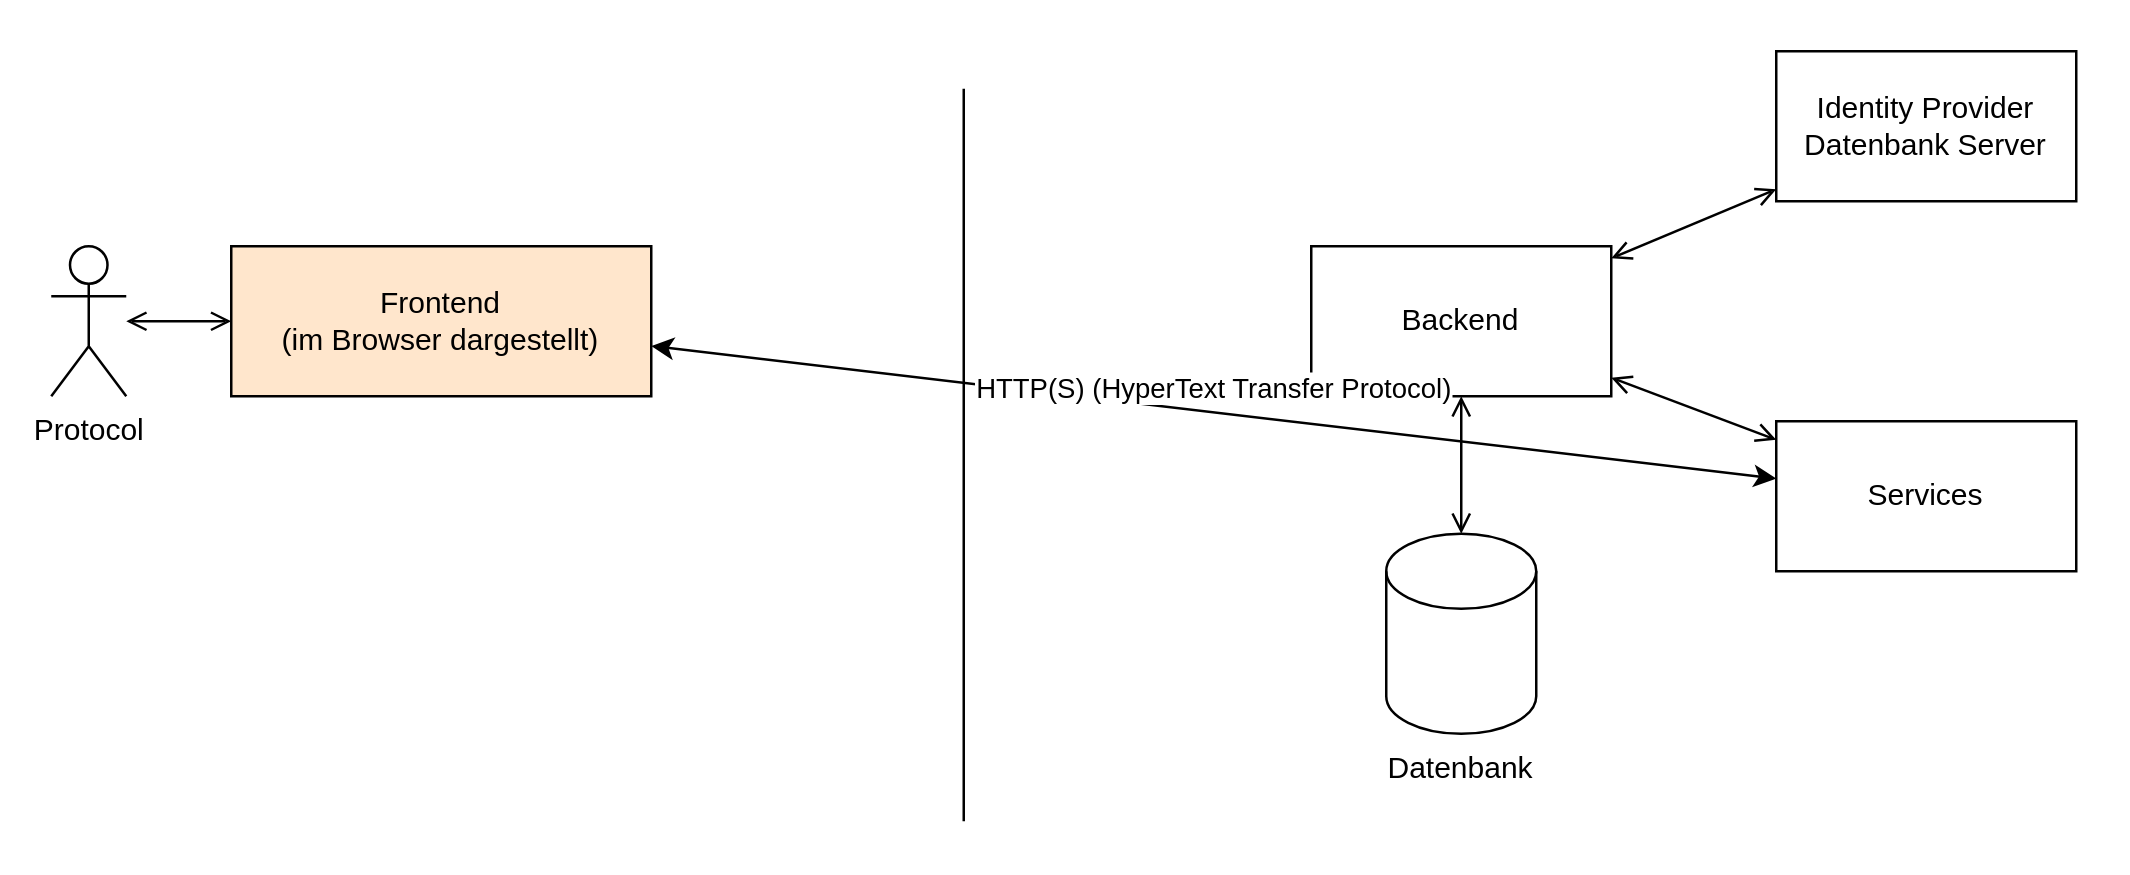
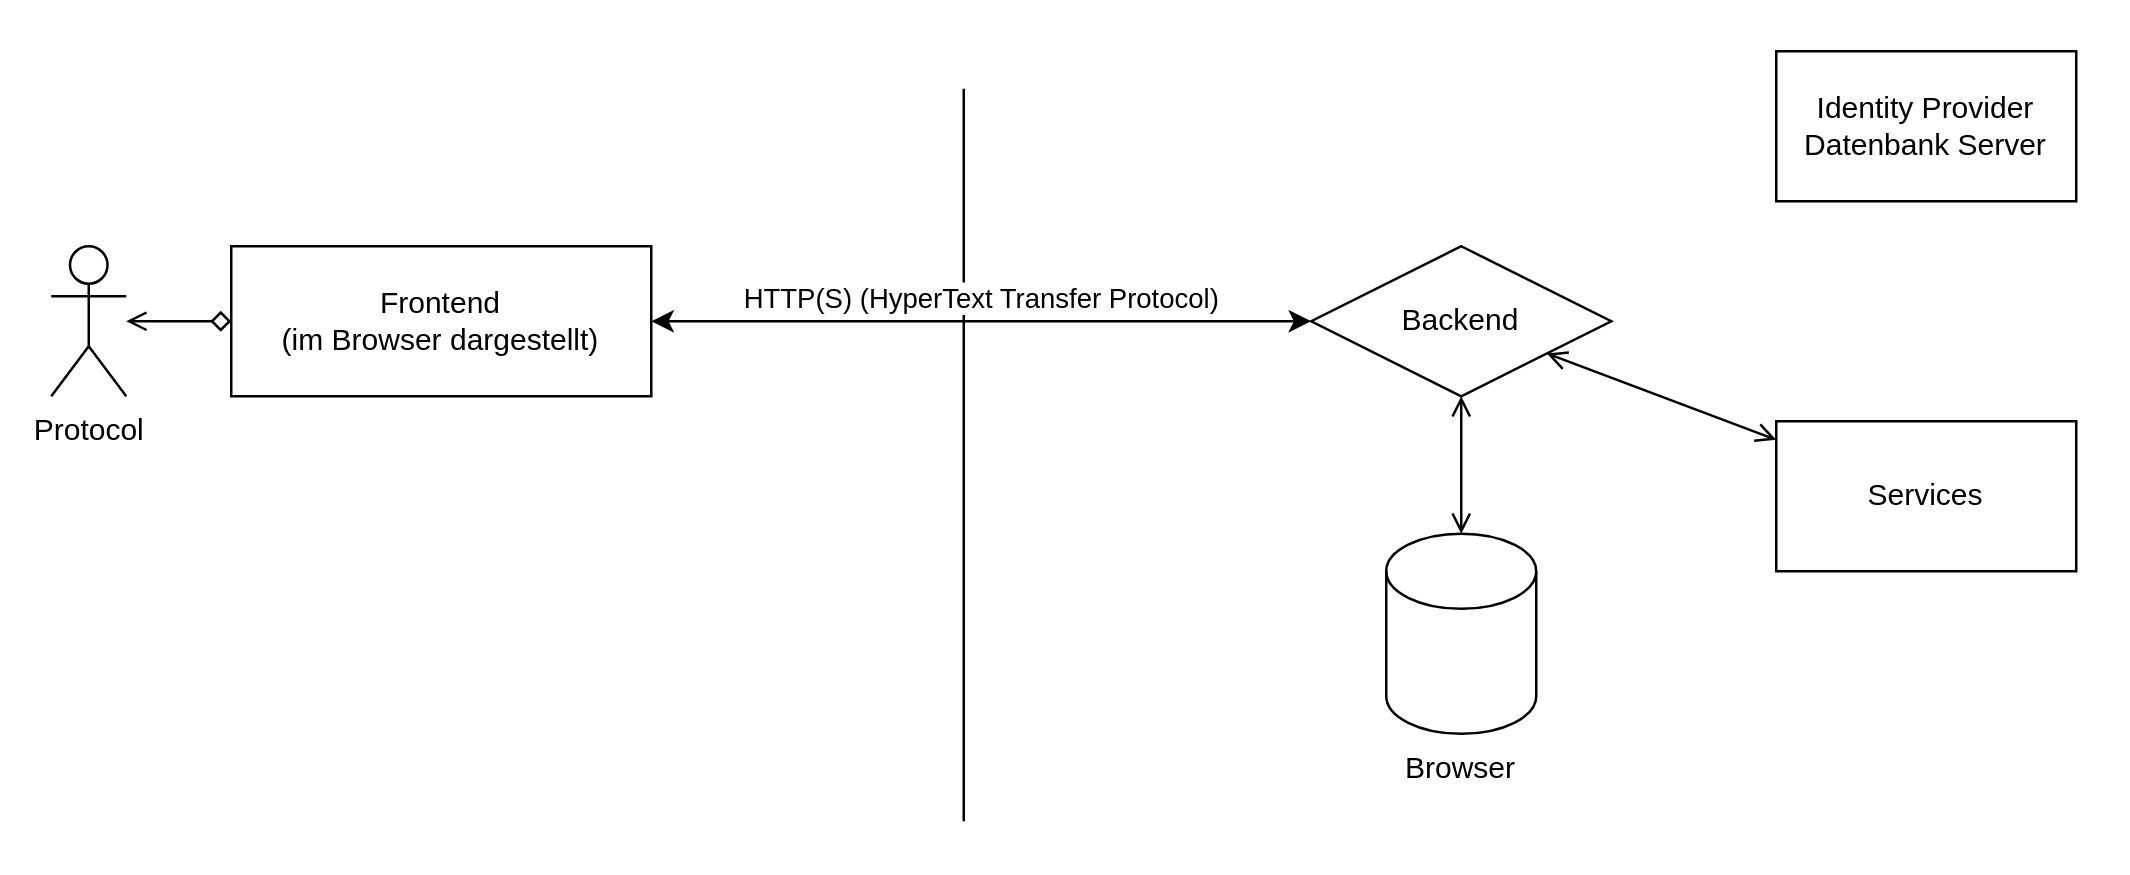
(1693, 224) -> none
(218, 321) -> (211, 321)
(441, 321) -> (441, 321)
(1461, 321) -> (1461, 321)
(1288, 421) -> (1131, 321)
(1461, 787) -> (1461, 769)
